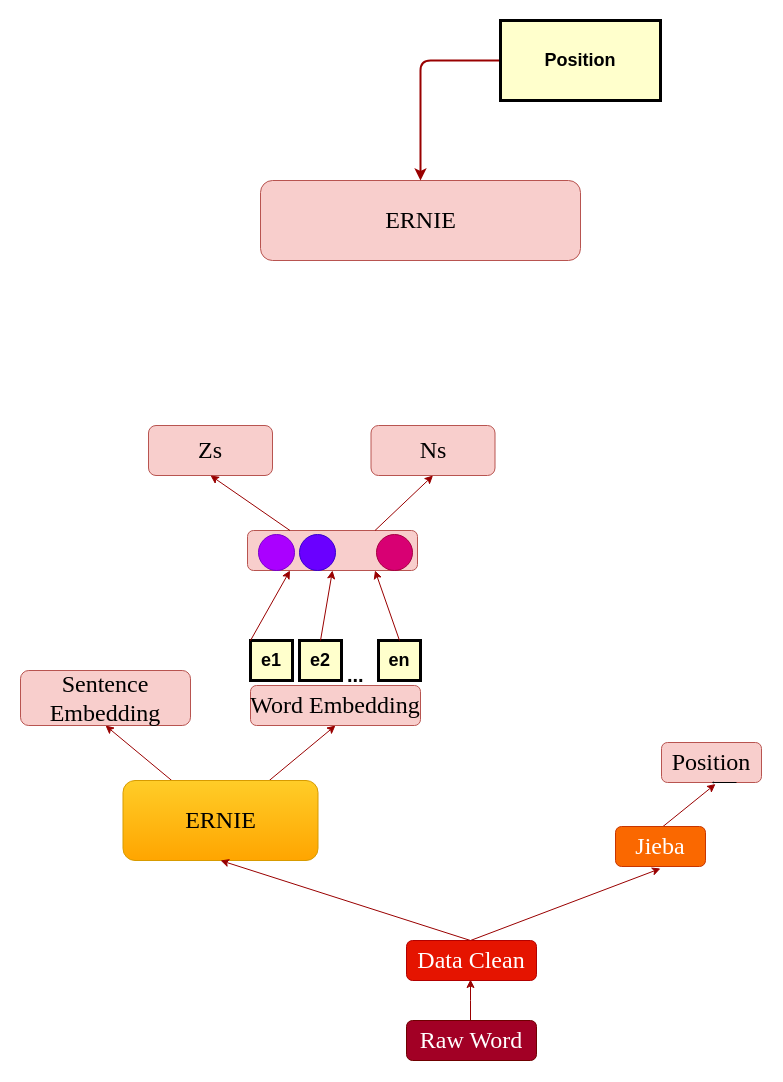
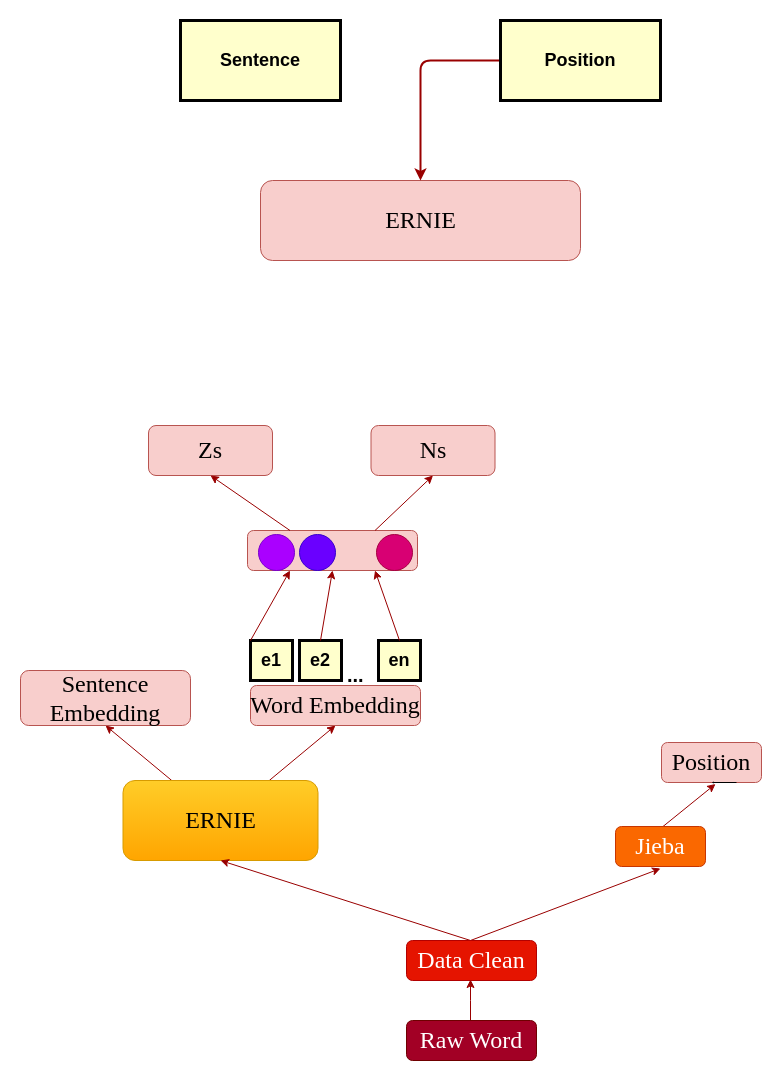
none -> (261, 61)
